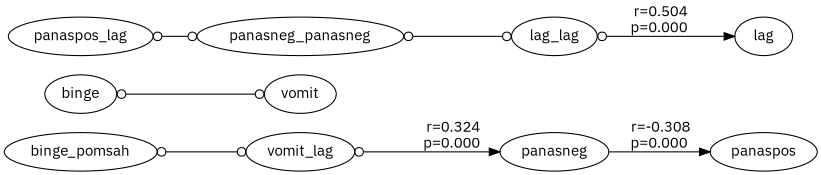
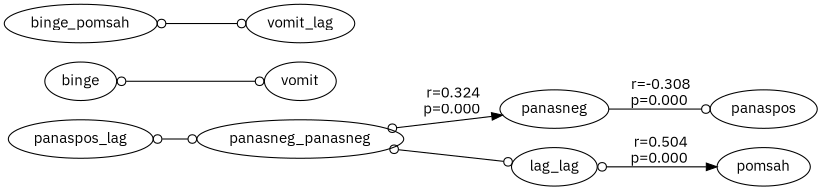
(764, 36) -> (764, 167)
(426, 152) -> (444, 122)
(654, 152) -> (655, 109)
